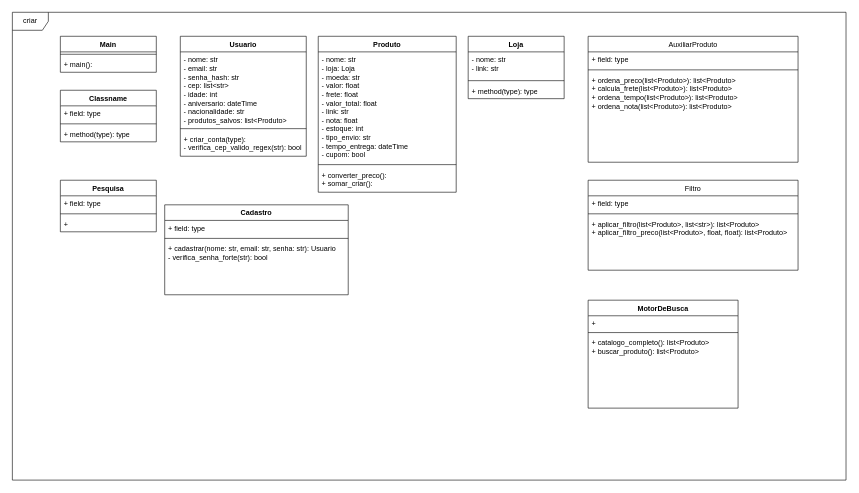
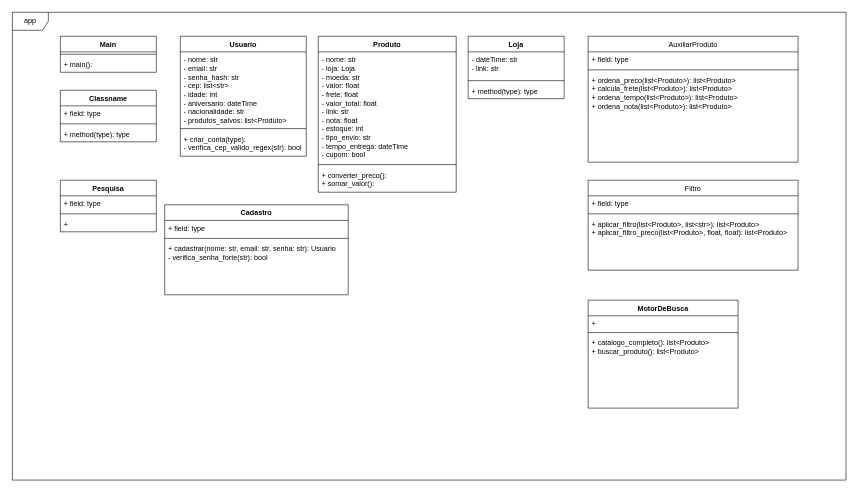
(30, 21) -> (30, 21)
(491, 65) -> (498, 65)
(360, 180) -> (360, 180)
